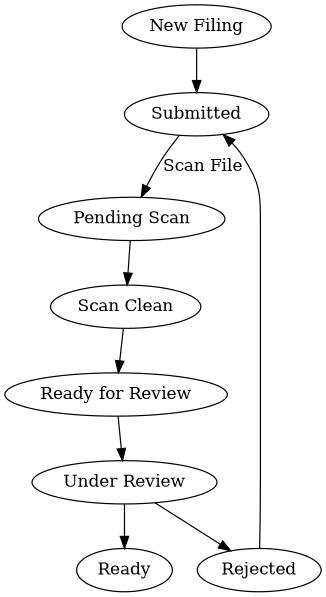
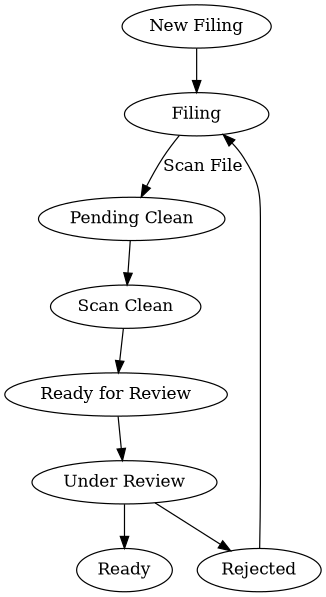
(197, 114) -> (197, 114)
(132, 219) -> (132, 219)
